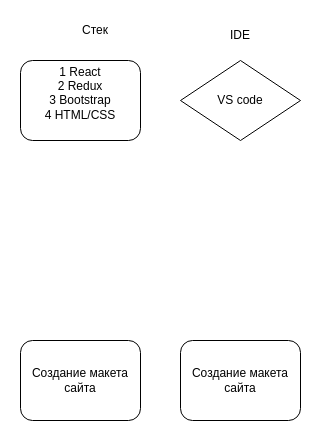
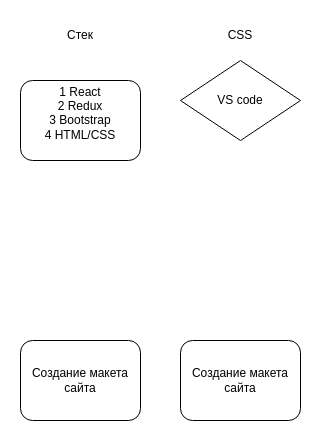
(96, 31) -> (81, 36)
(241, 36) -> (241, 36)
(81, 101) -> (81, 121)
